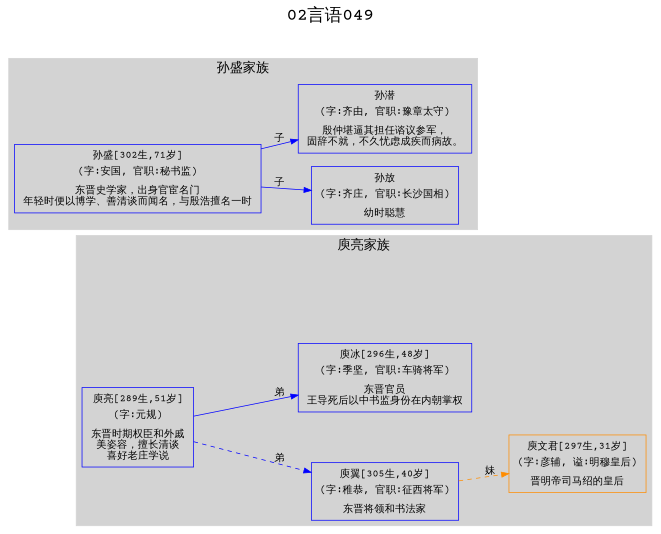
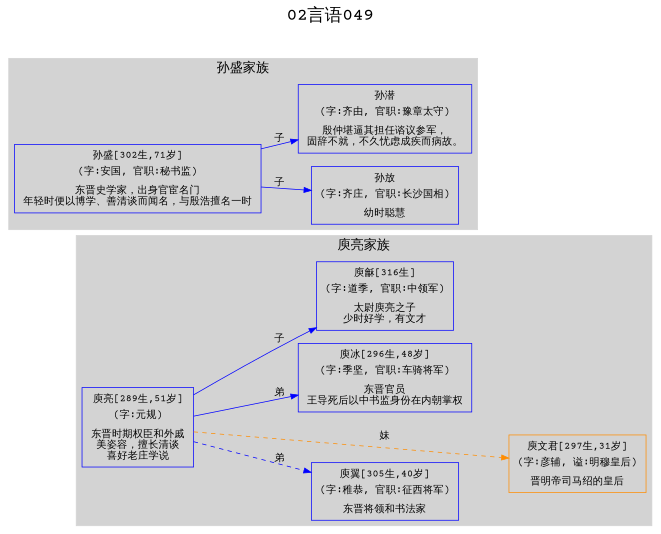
none -> (385, 296)
(480, 478) -> (347, 445)
